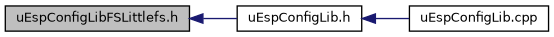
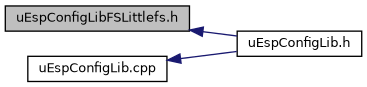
(392, 19) -> (209, 55)
